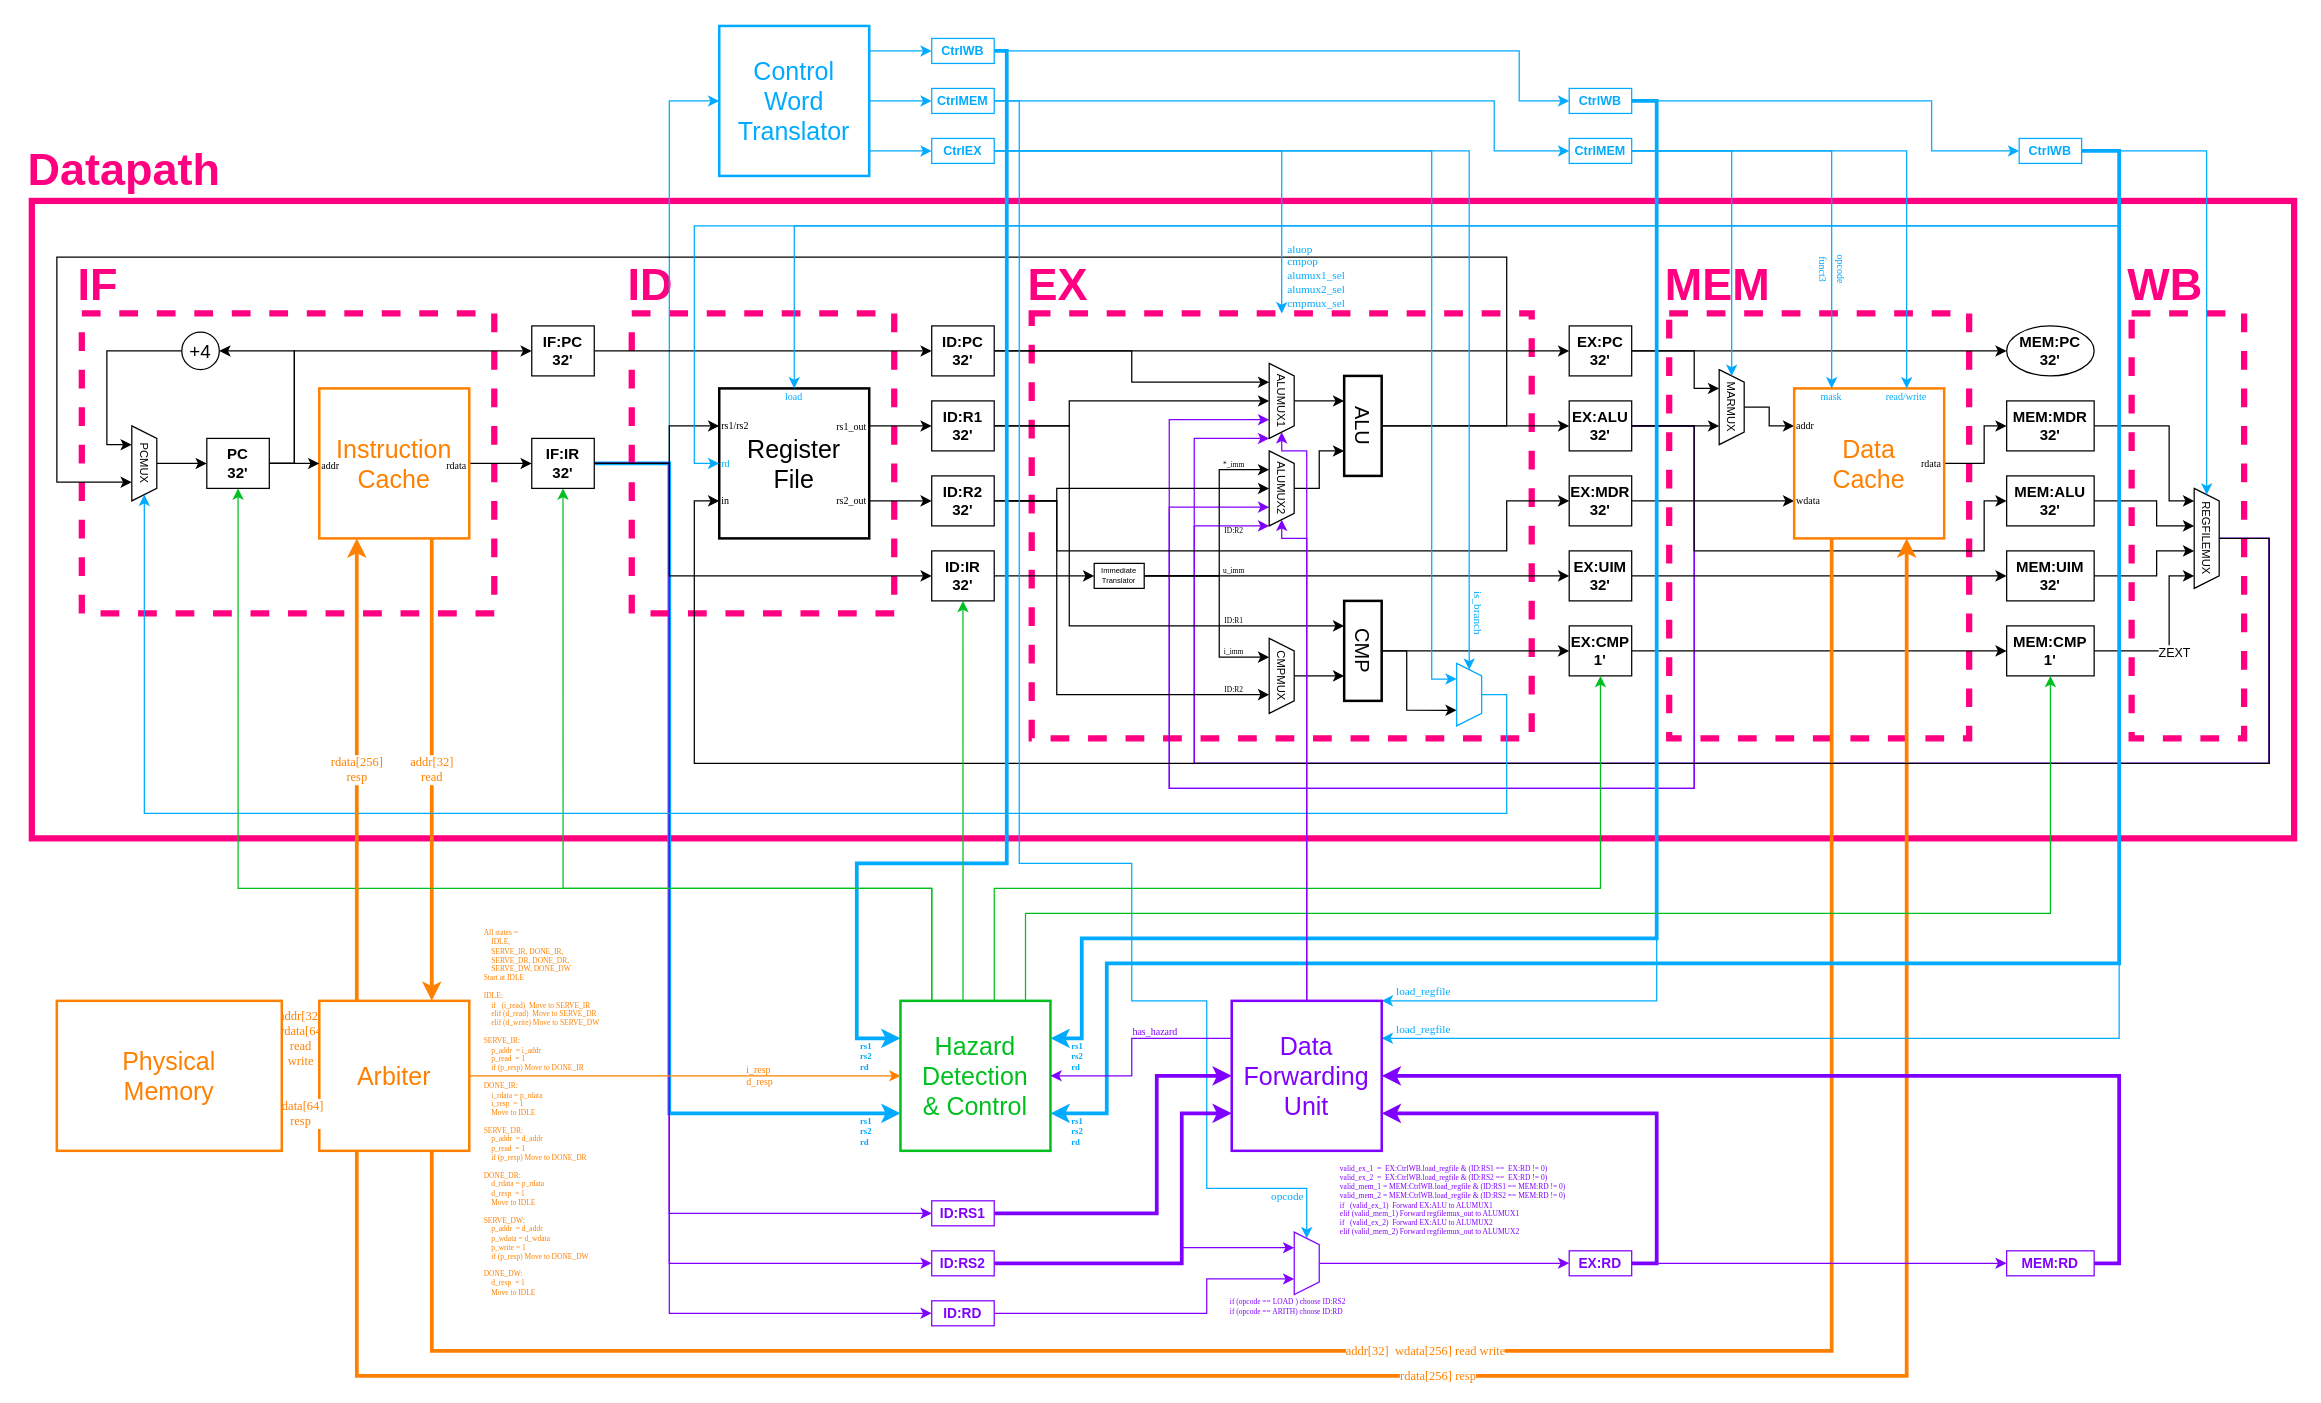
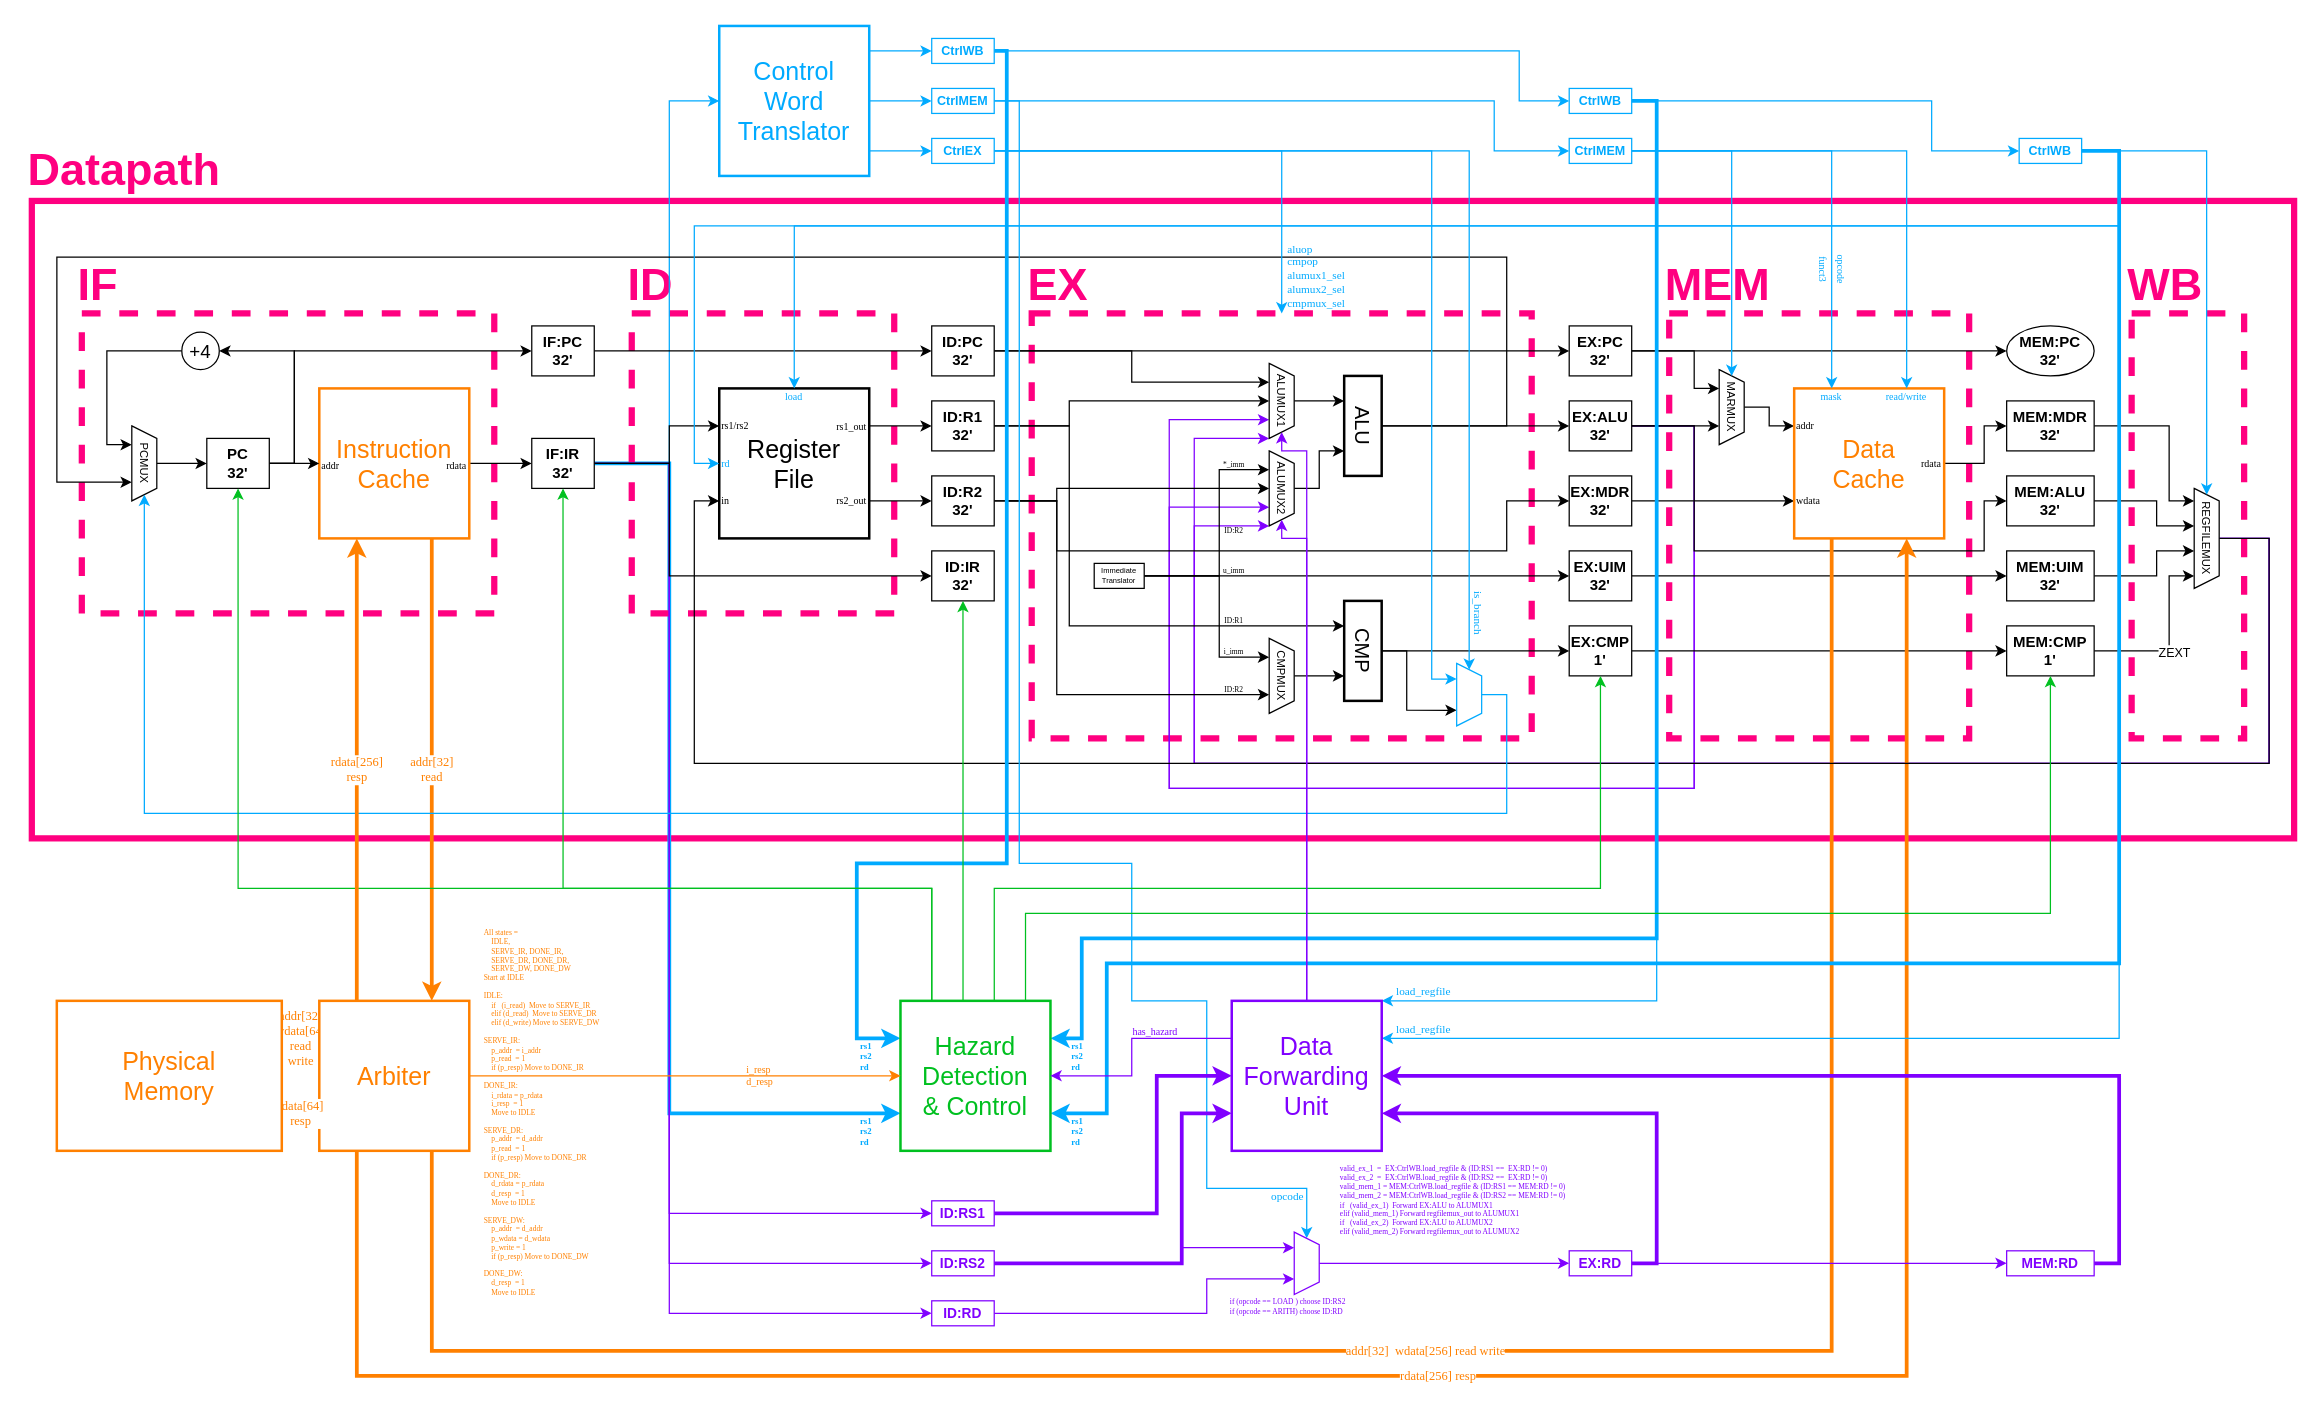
(1040, 576) -> none
